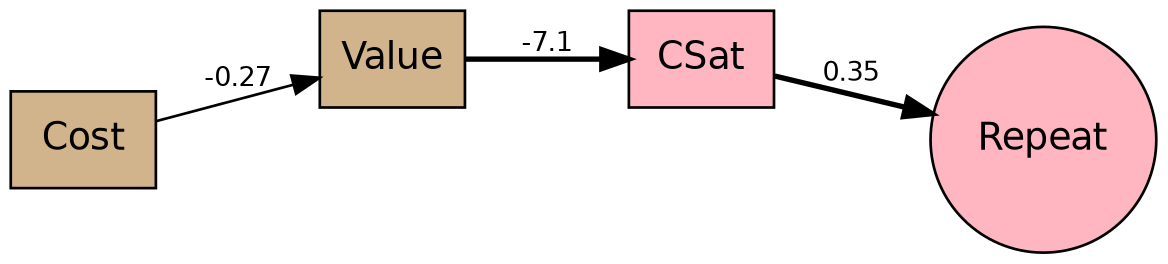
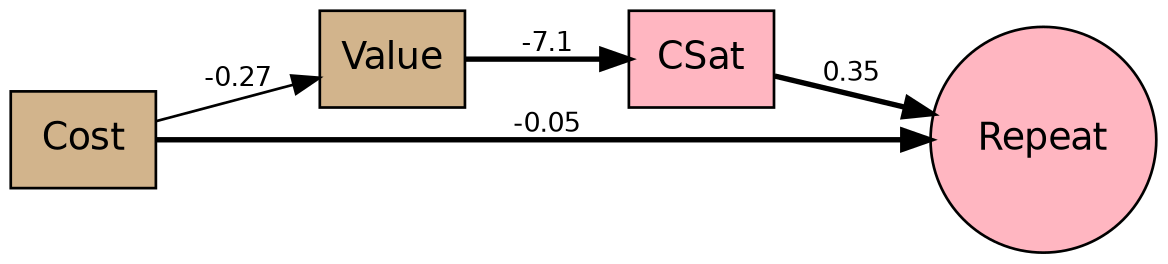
none -> (529, 140)
